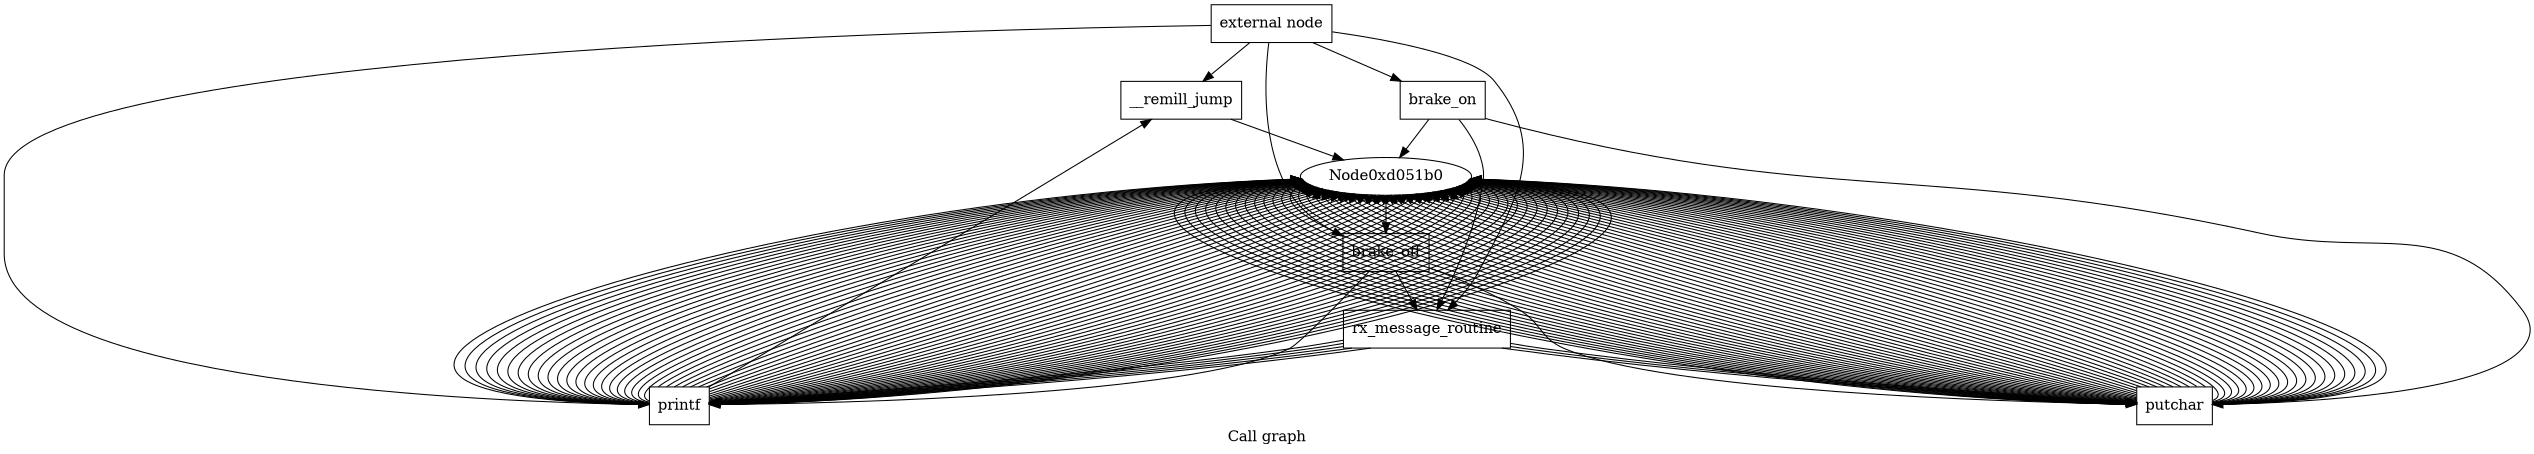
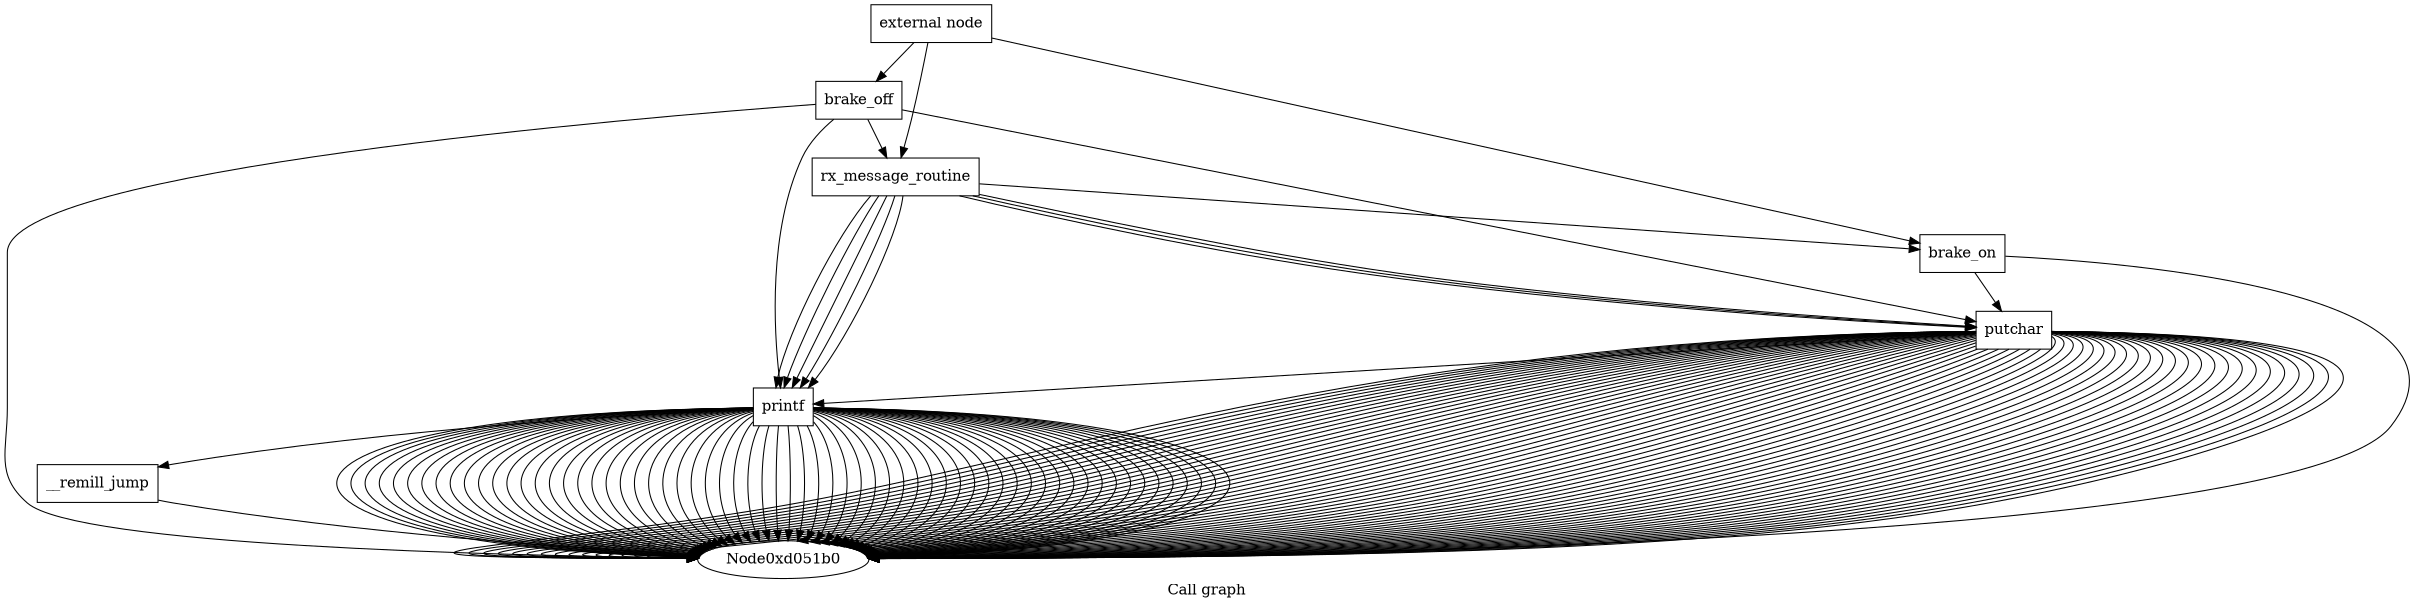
(1230, 59) -> none
(219, 91) -> (1400, 368)
(1483, 172) -> (1374, 211)
(1386, 209) -> (7, 297)
